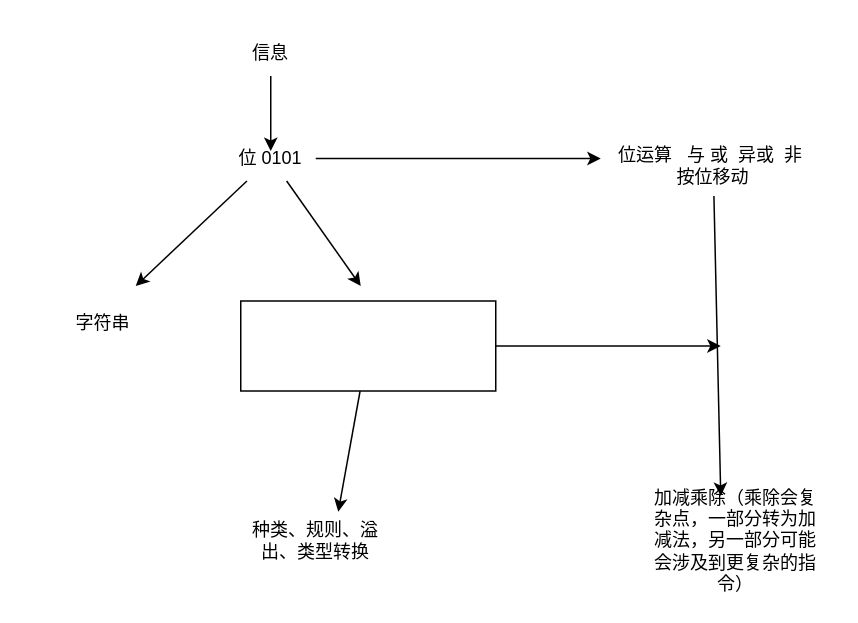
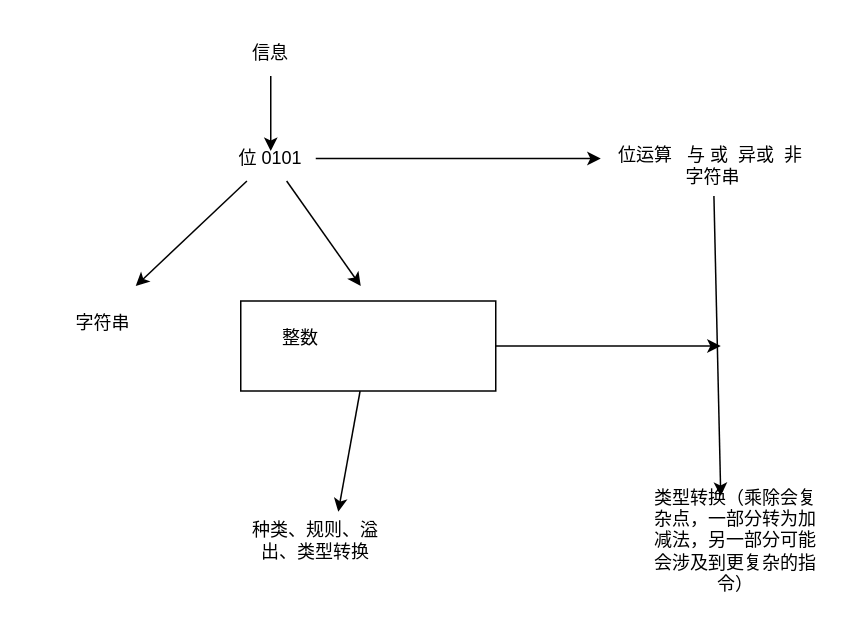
(713, 166) -> (713, 166)
none -> (301, 338)
(736, 541) -> (736, 541)
